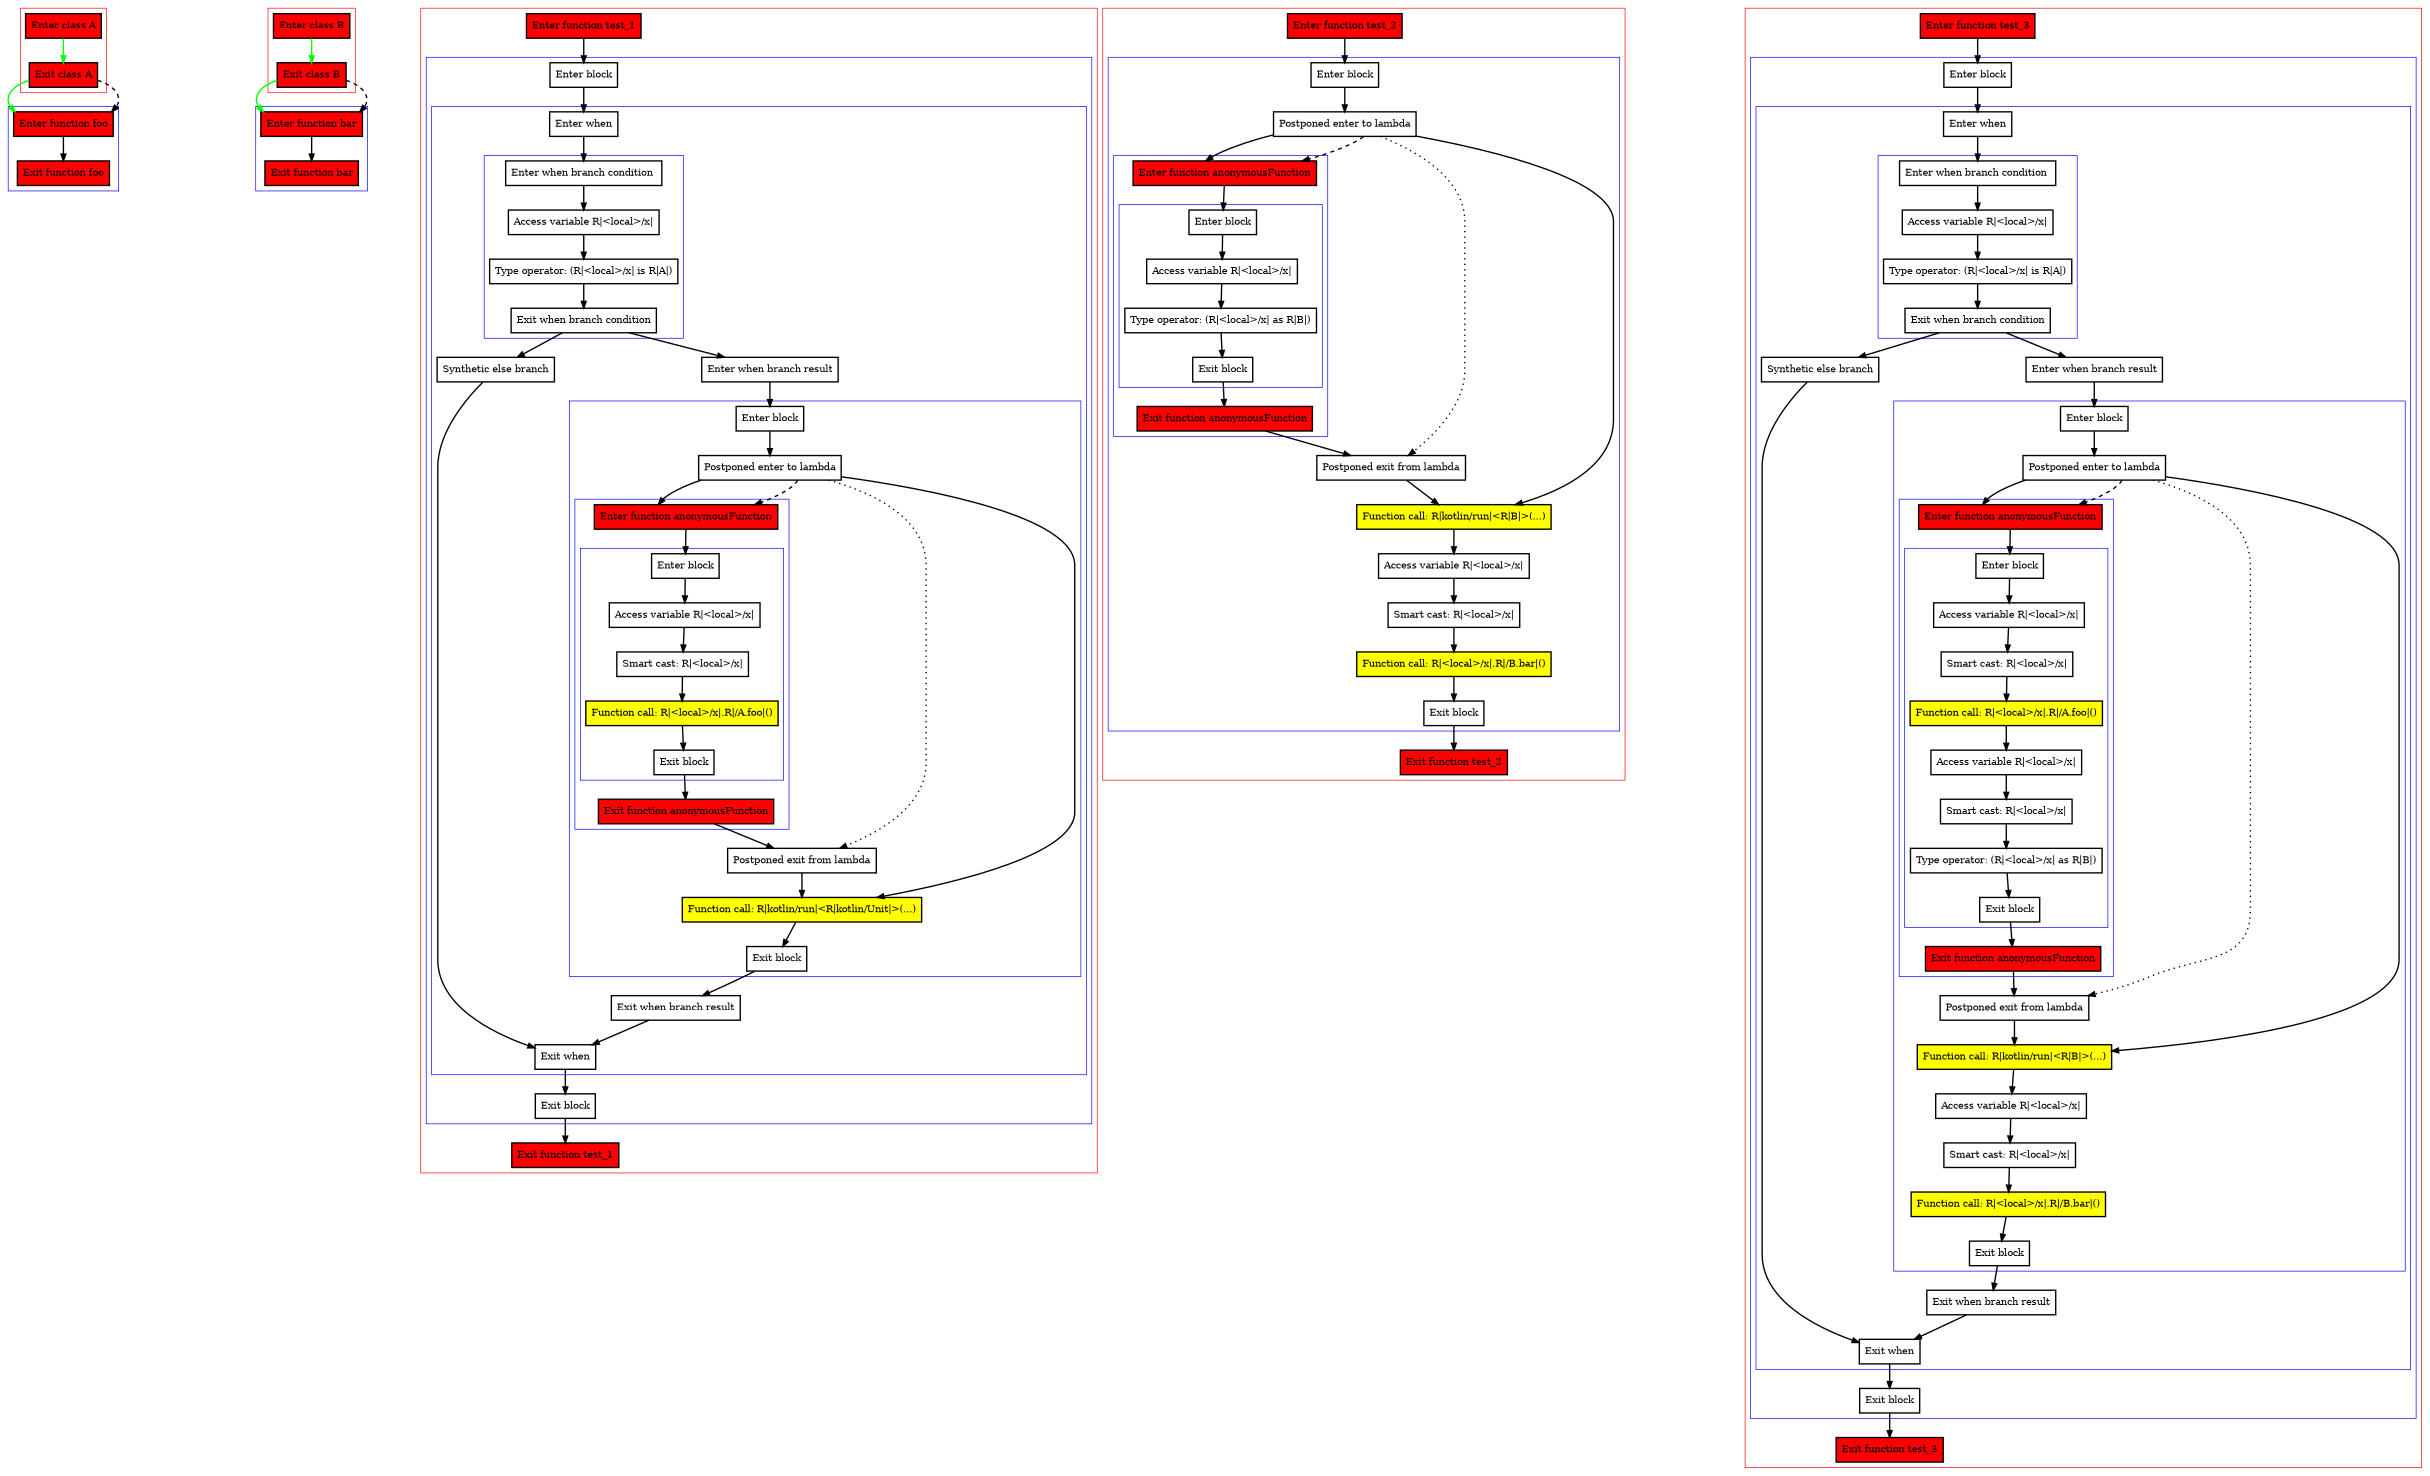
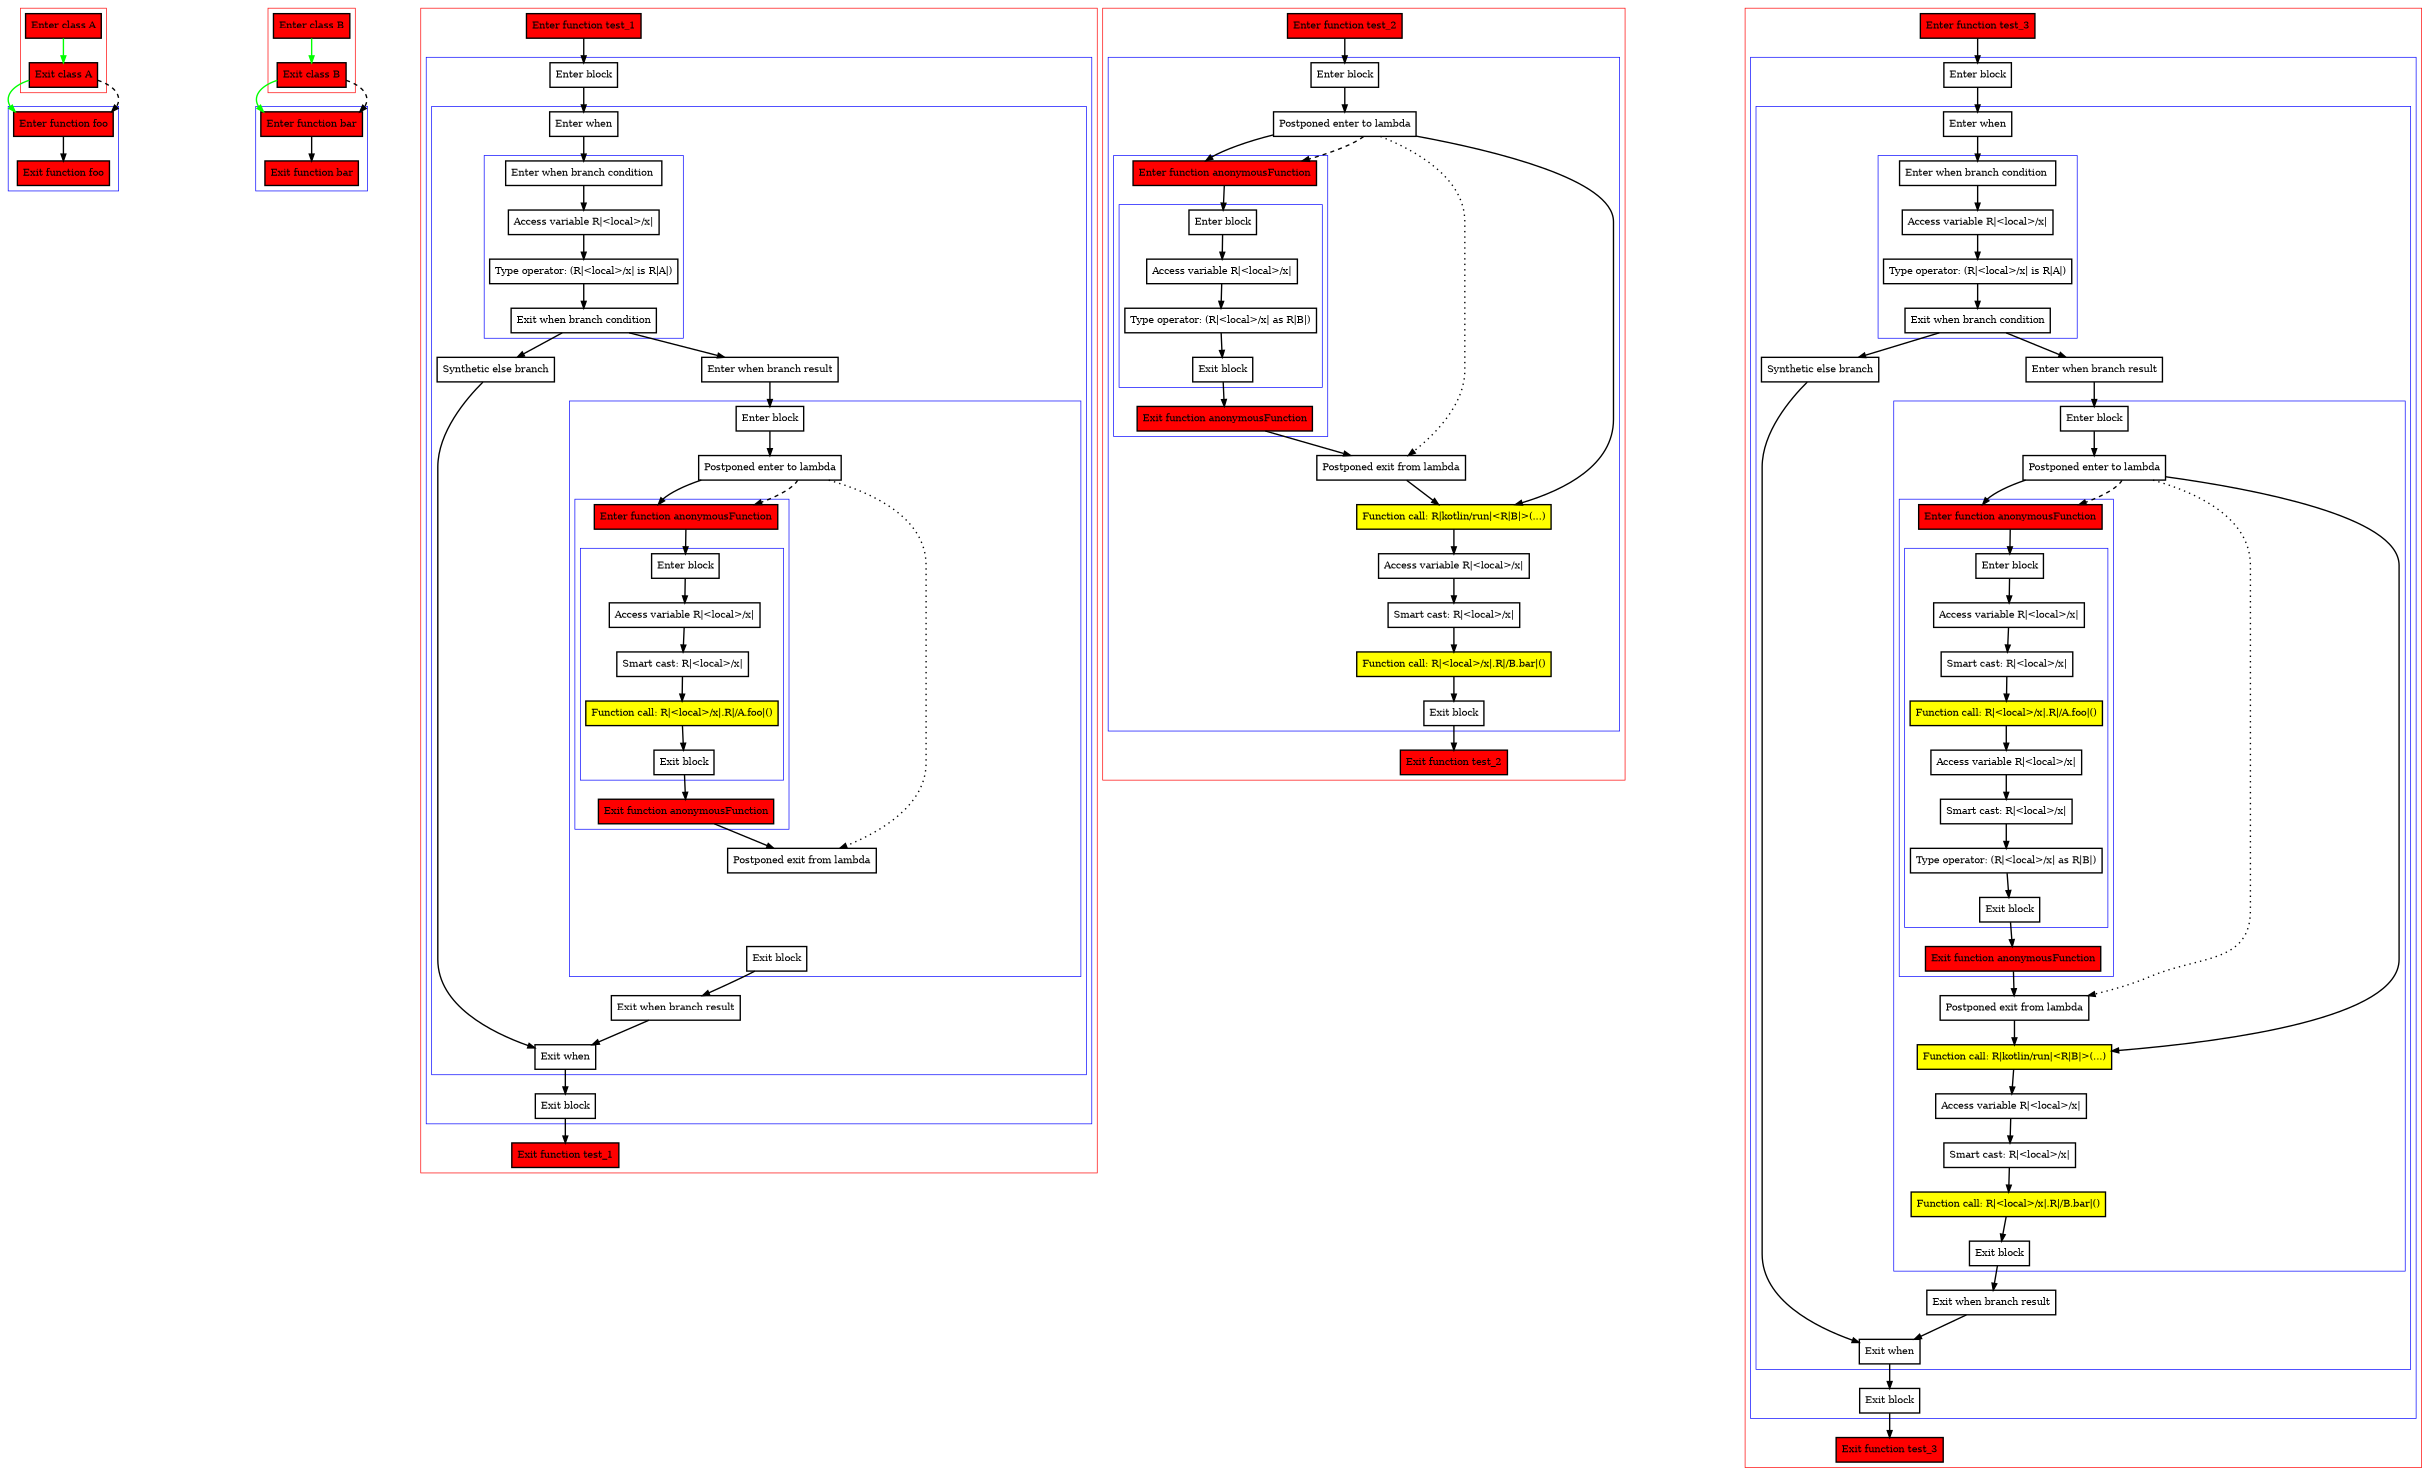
(802, 910) -> none
